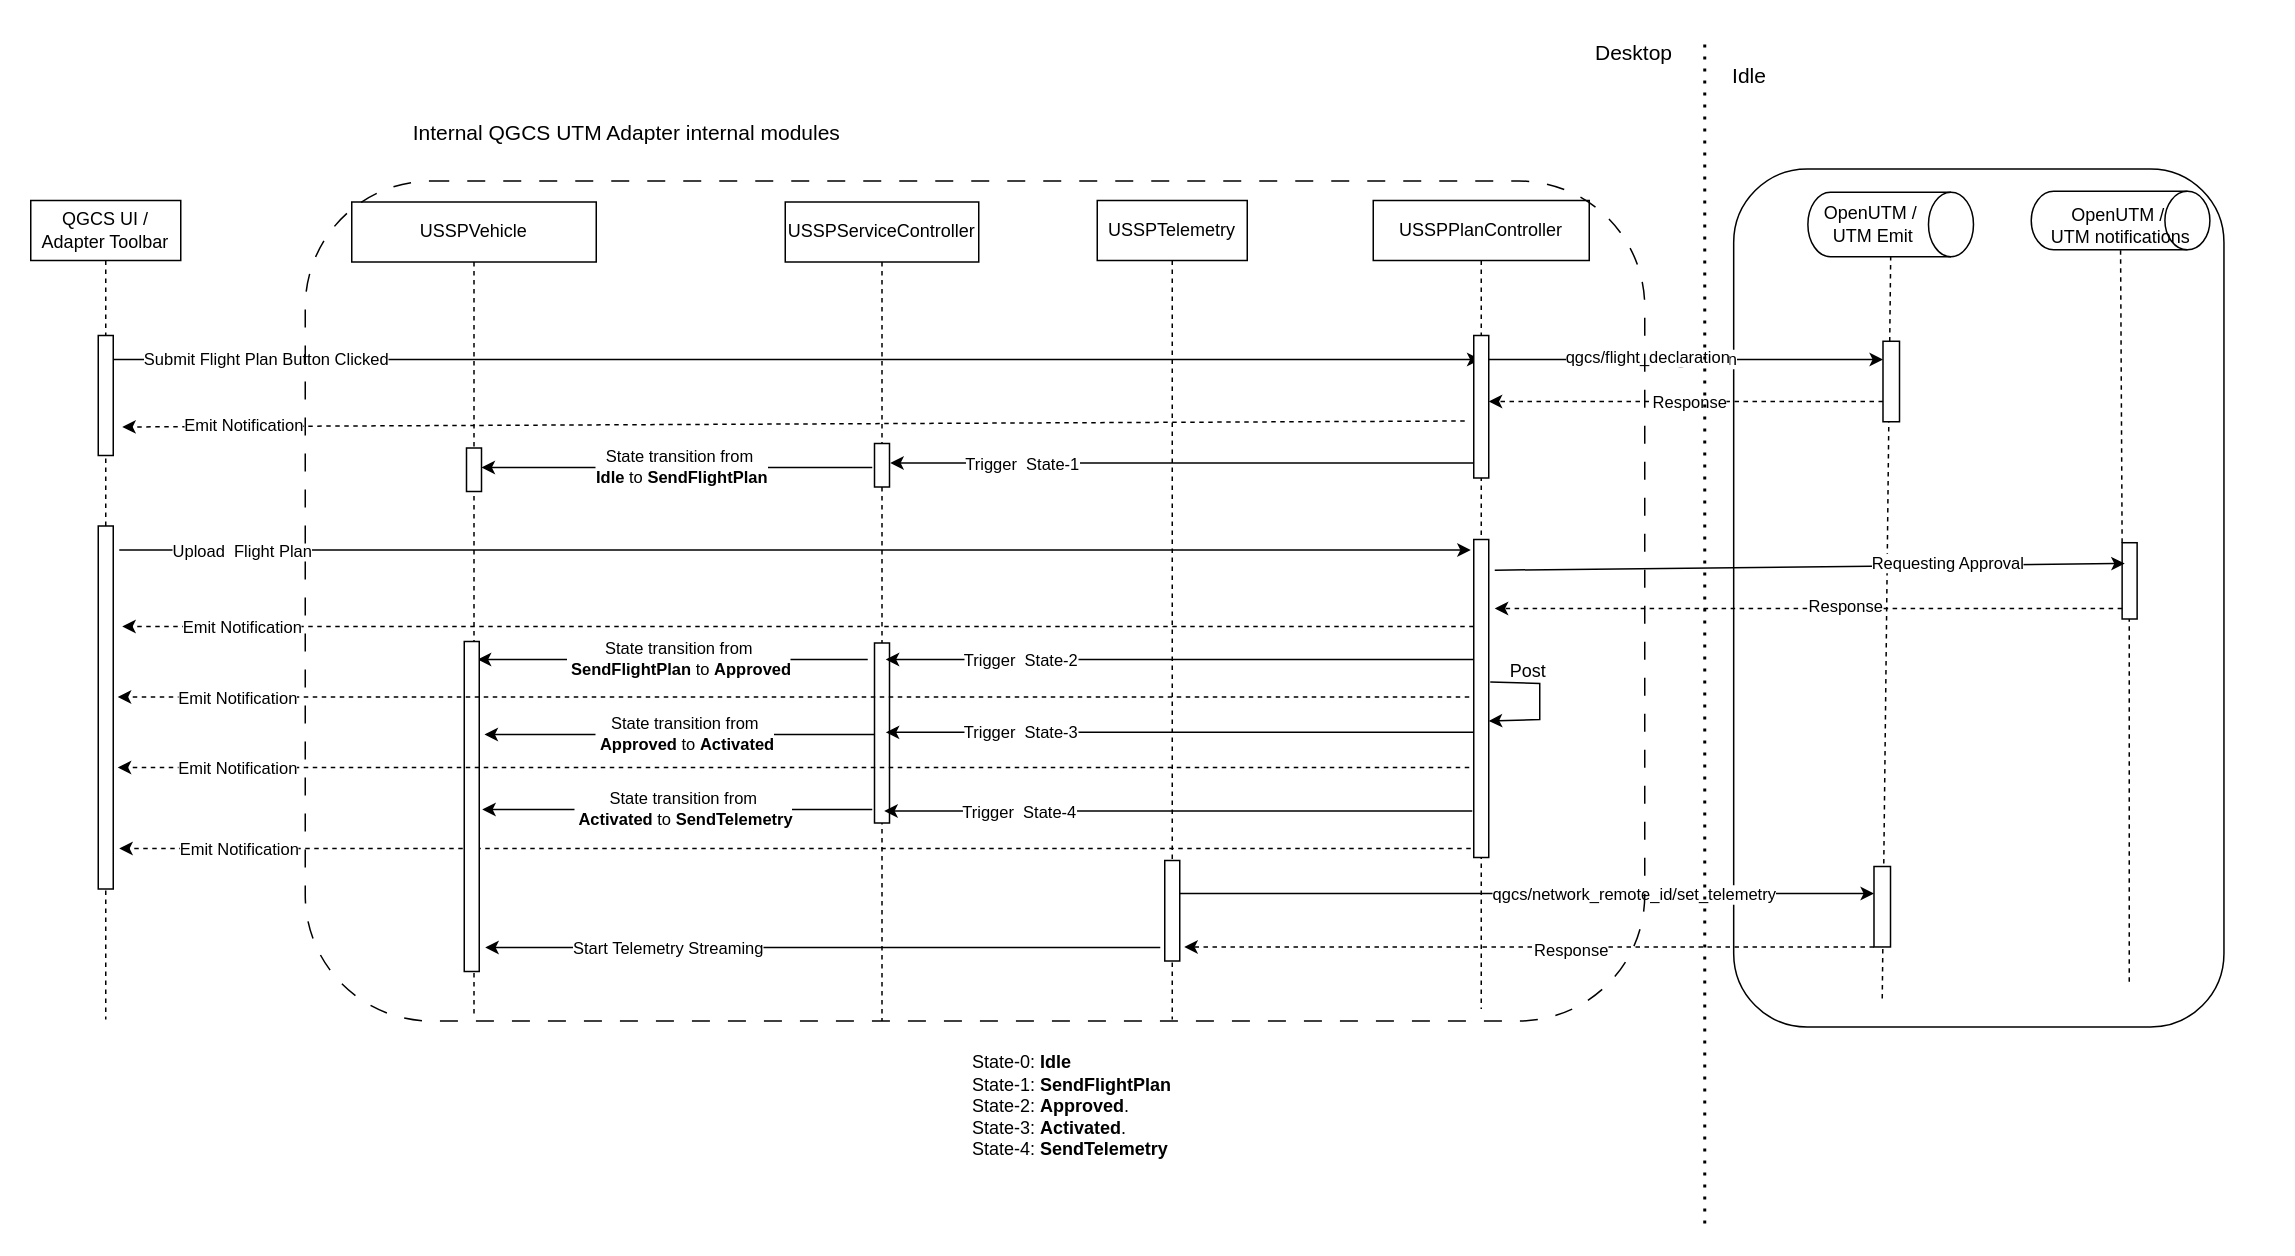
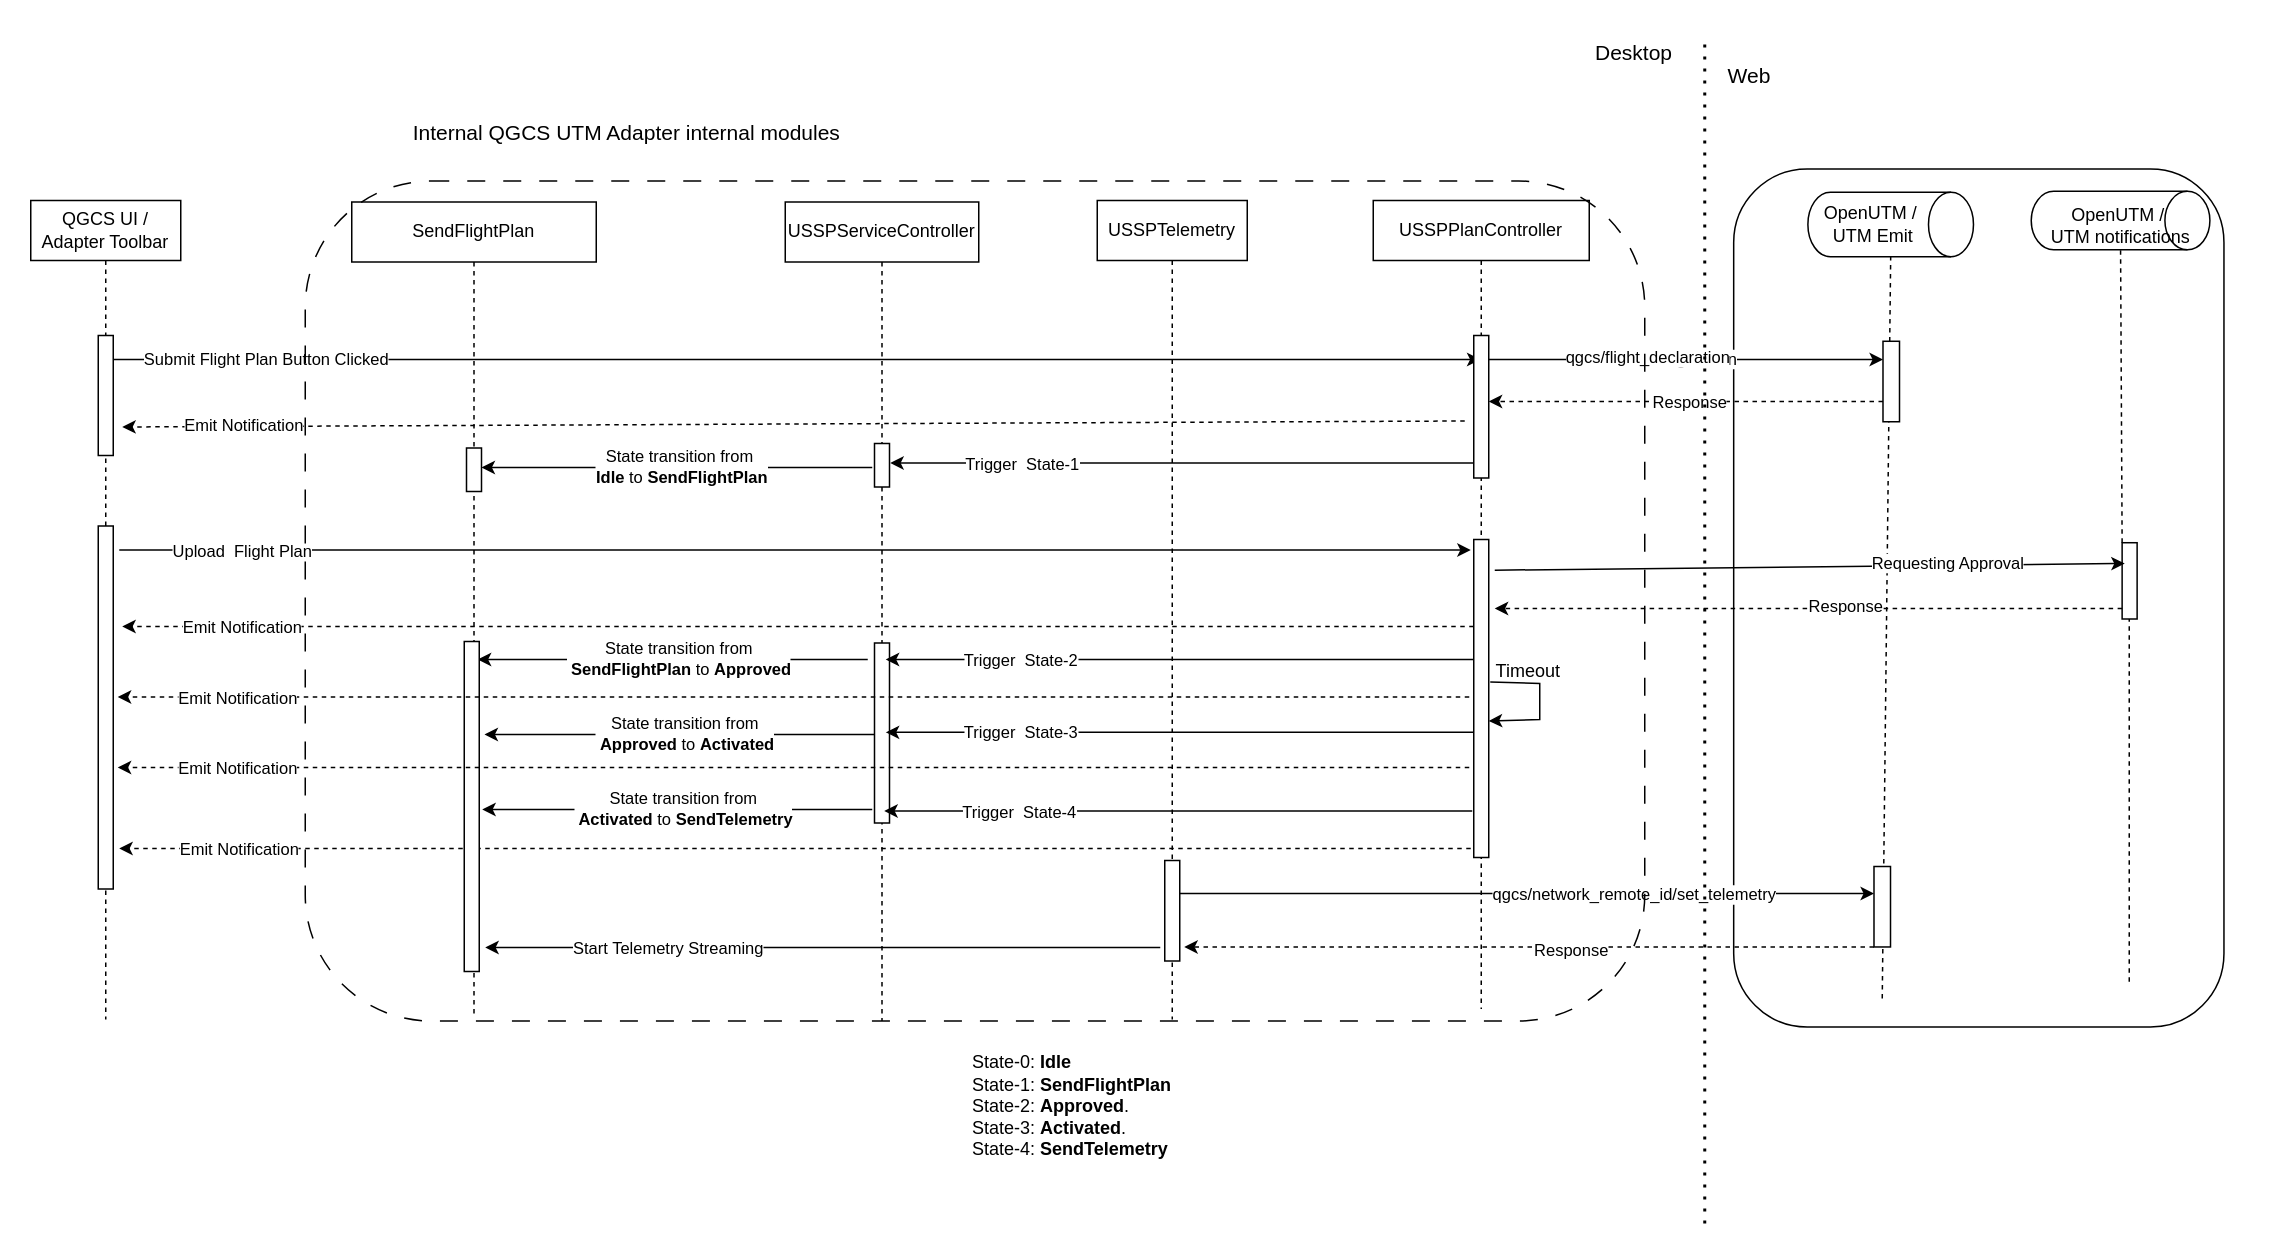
(1750, 76) -> (1750, 76)
(474, 232) -> (474, 232)
(1529, 671) -> (1529, 671)
